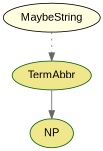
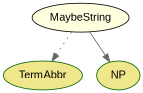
(52, 100) -> (98, 44)
